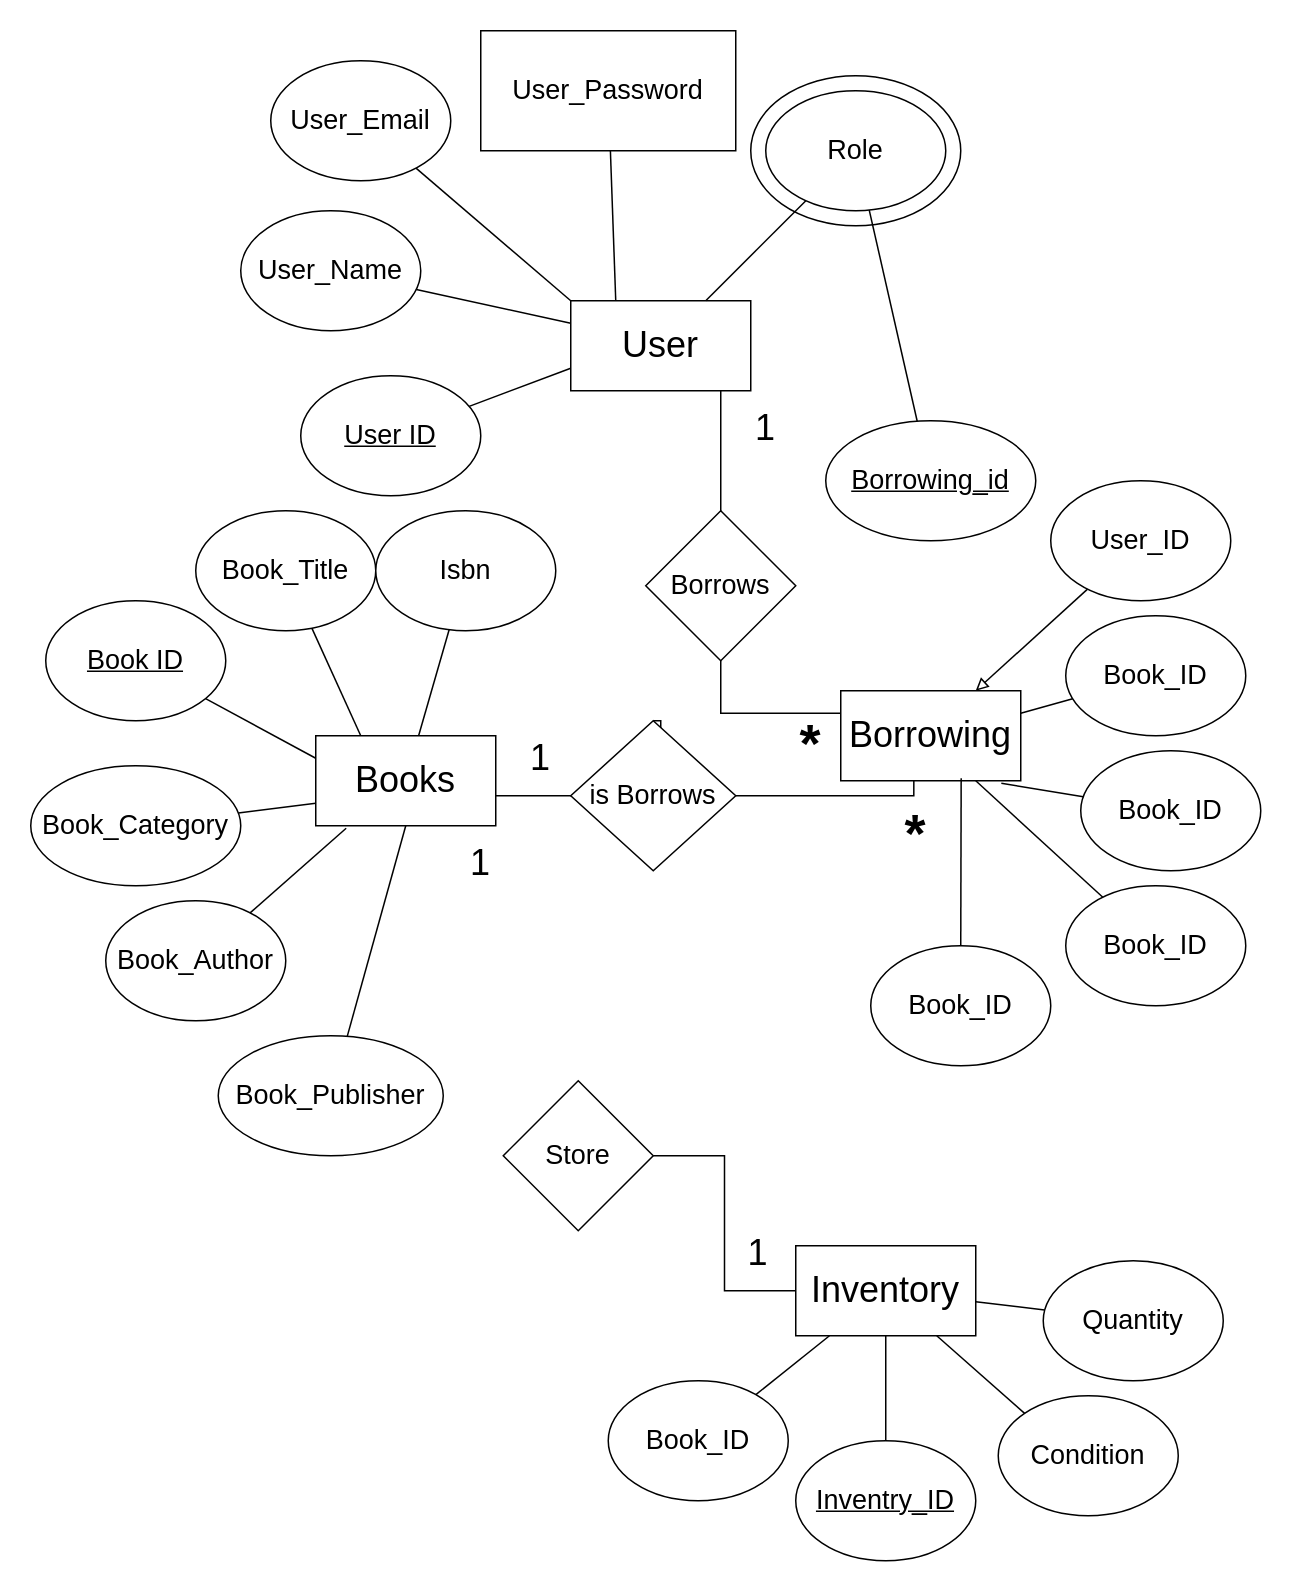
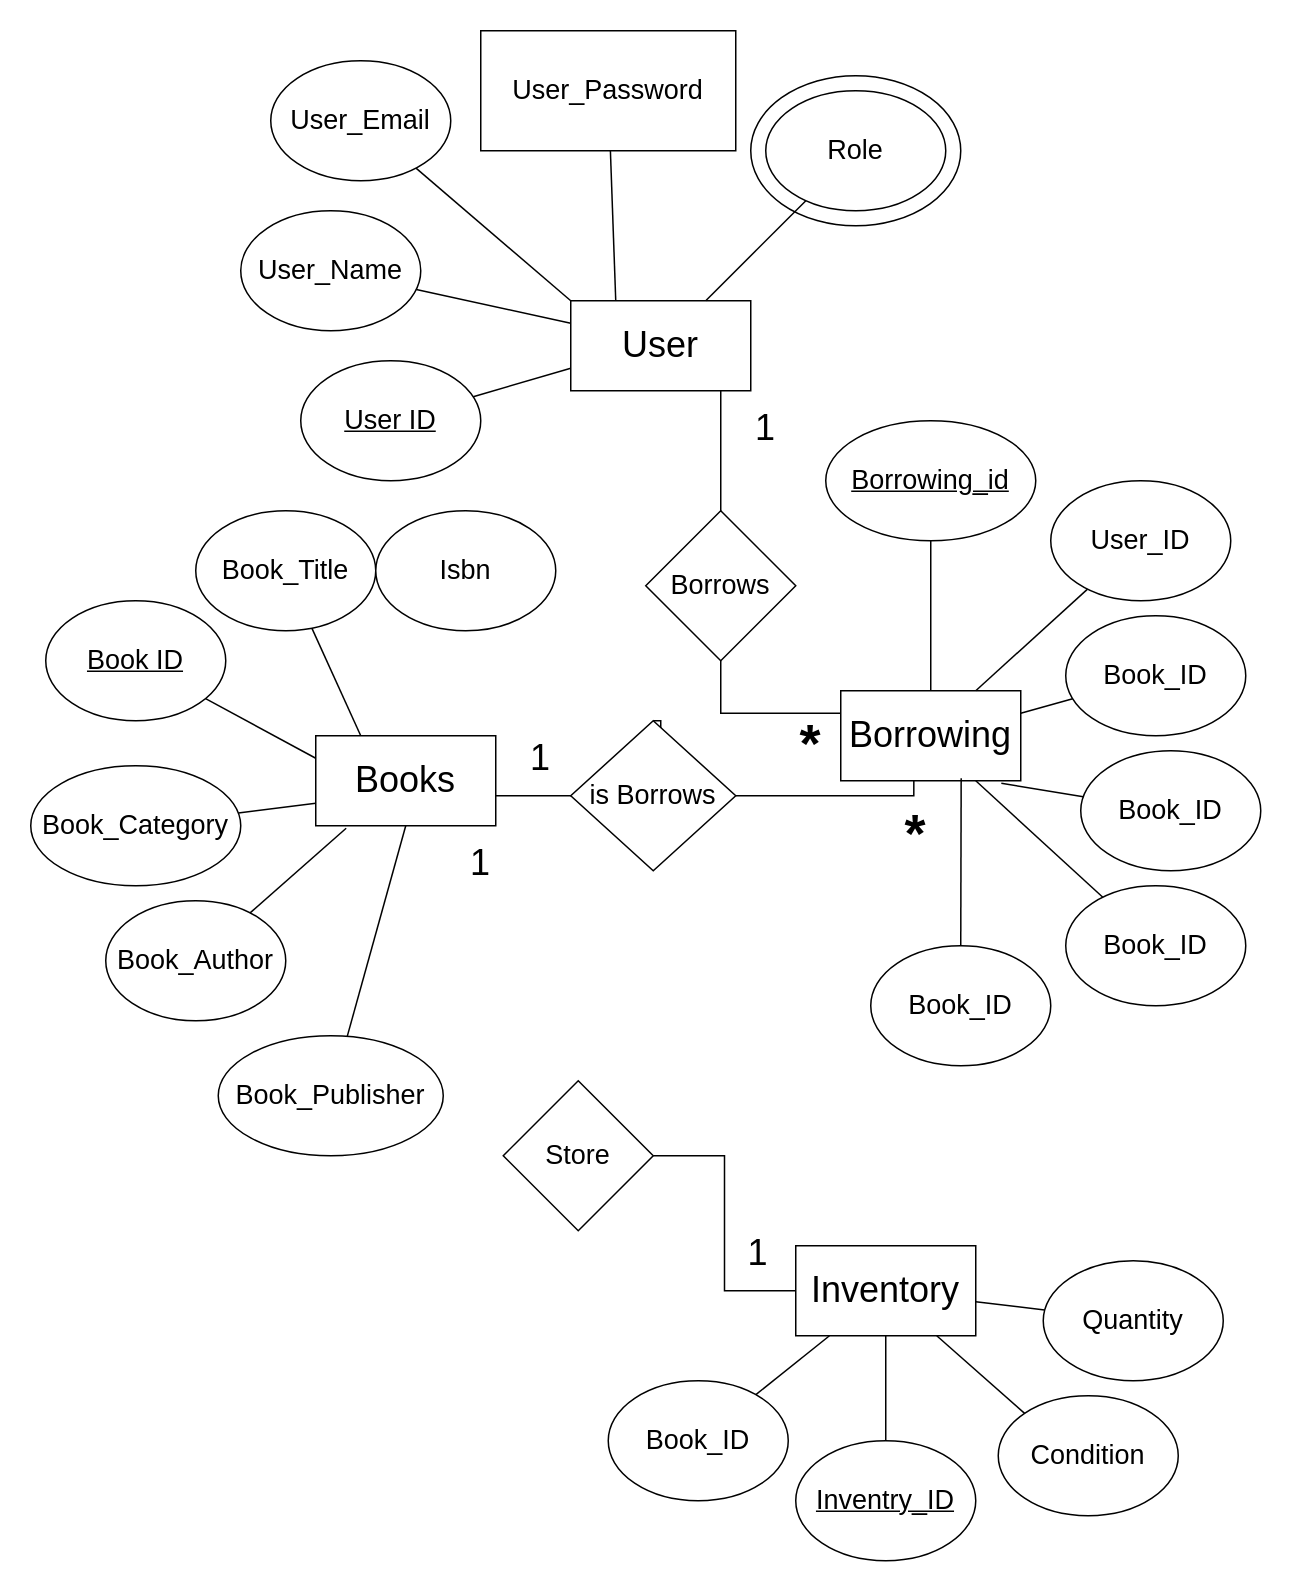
(893, 316) -> (931, 616)
(391, 436) -> (391, 421)
(986, 681) -> (982, 685)
(434, 683) -> none
